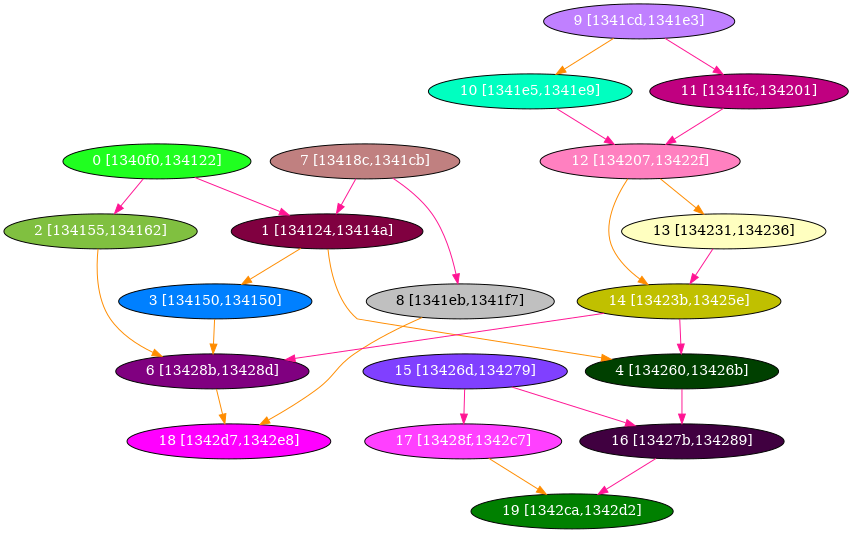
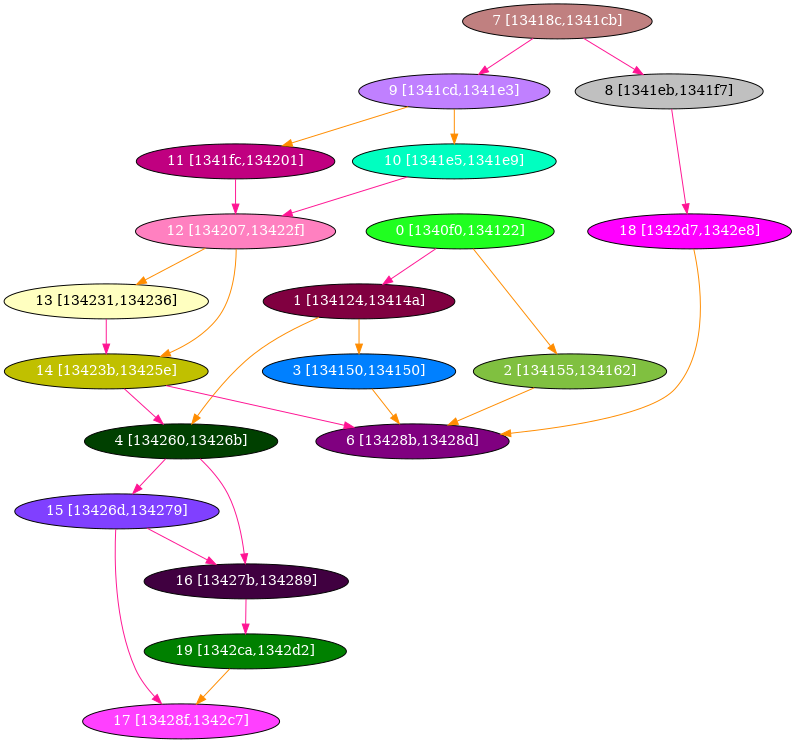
(690, 54) -> (350, 125)
(132, 192) -> (512, 297)
(349, 192) -> (510, 54)
(342, 364) -> (679, 156)
(220, 402) -> (665, 397)
none -> (153, 473)
(513, 474) -> (216, 683)
